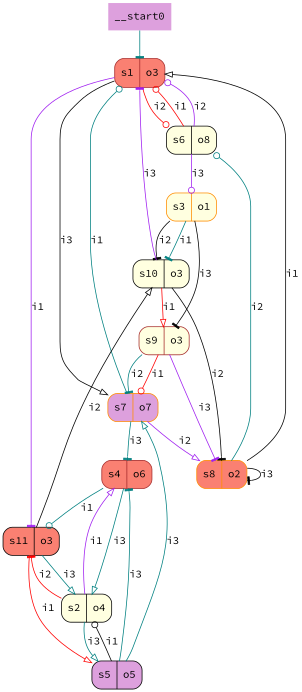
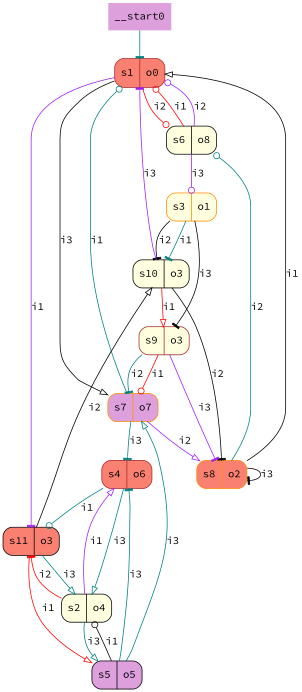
(152, 73) -> (152, 73)
